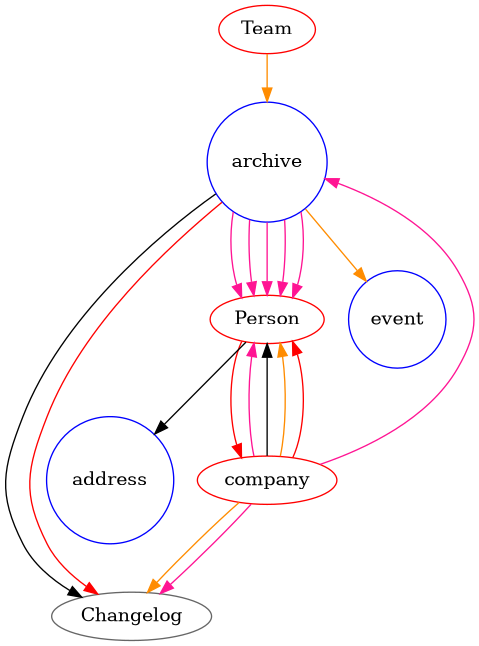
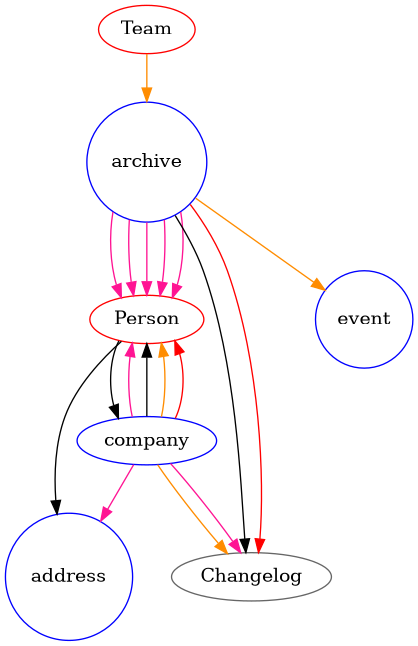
(473, 330) -> (121, 487)
(231, 393) -> (111, 373)
(267, 480) -> (147, 441)
